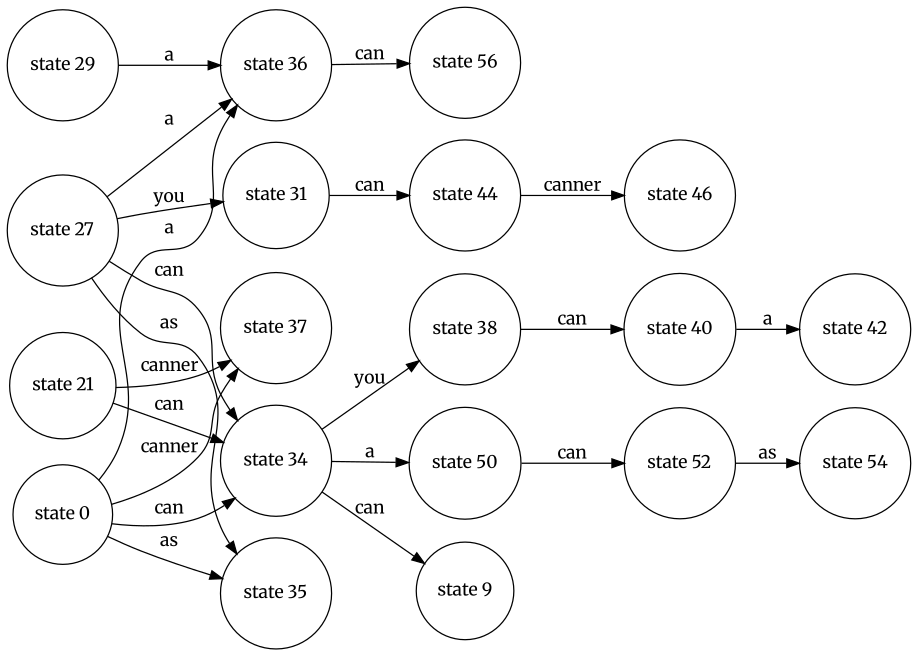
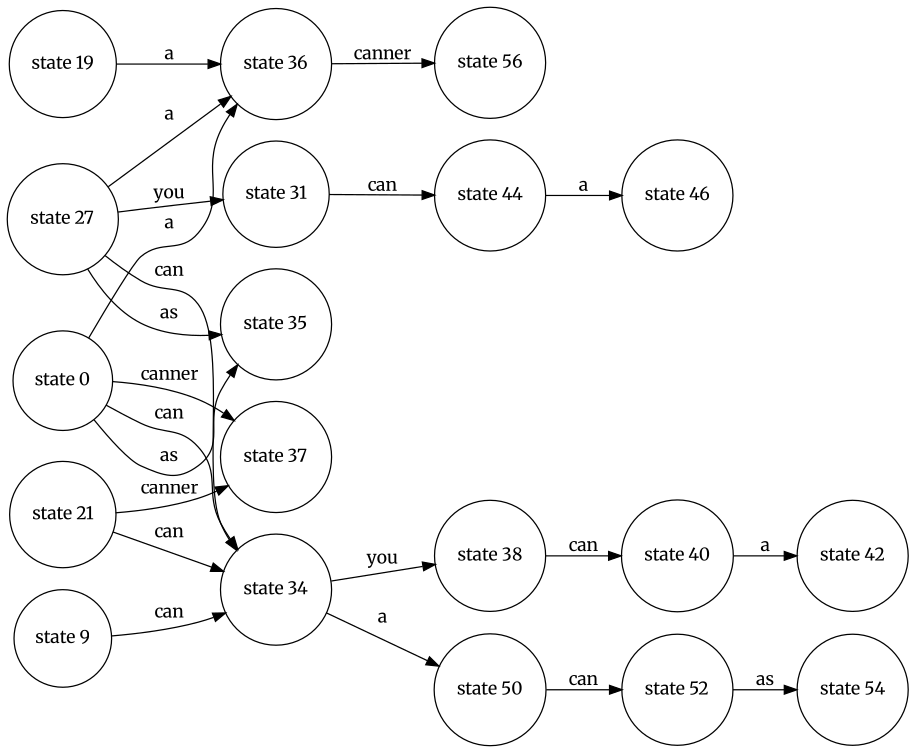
(370, 55) -> (383, 55)
(63, 65) -> (63, 64)
(572, 186) -> (584, 186)
(368, 524) -> (163, 630)
